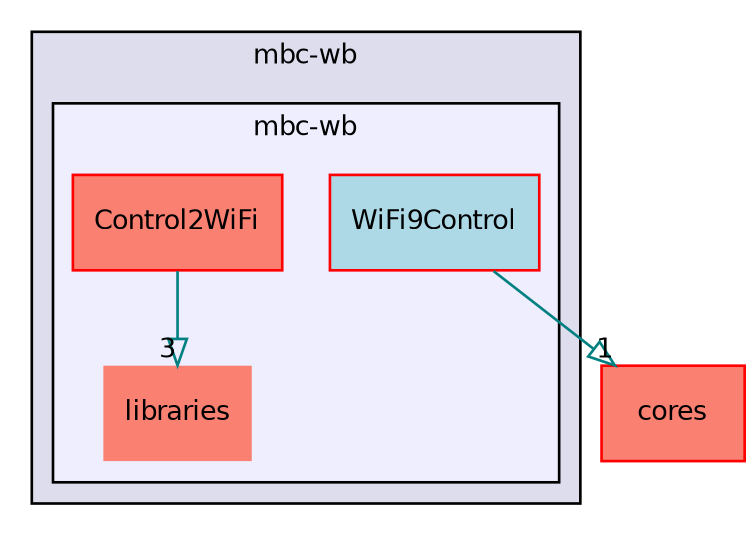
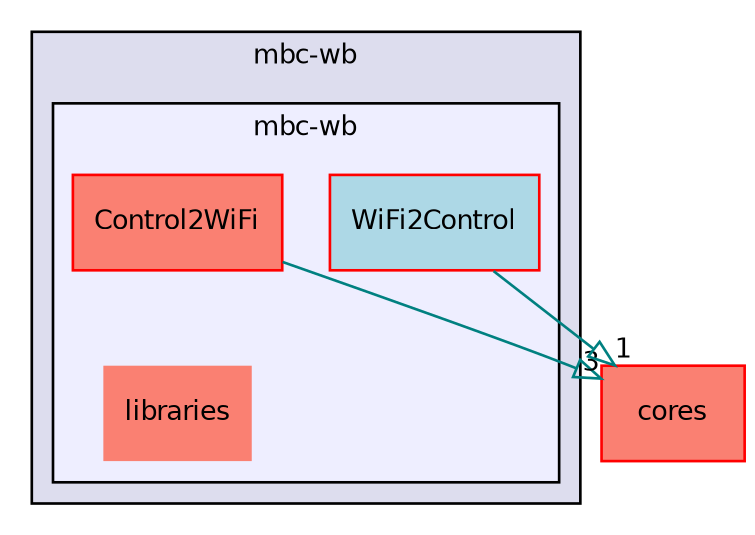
(435, 223) -> (435, 223)
(178, 305) -> (430, 314)
